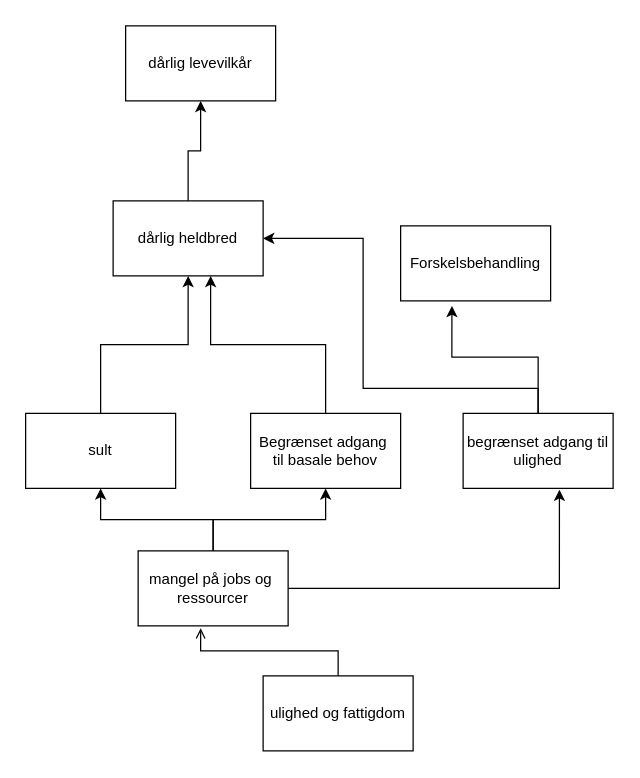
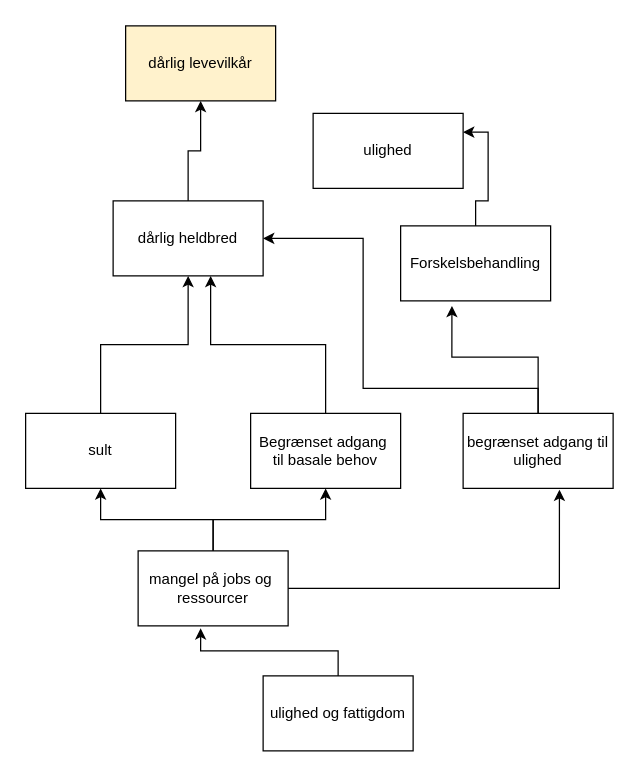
(201, 63) -> (201, 63)
none -> (388, 151)
none -> (488, 176)
(201, 635) -> (201, 638)
